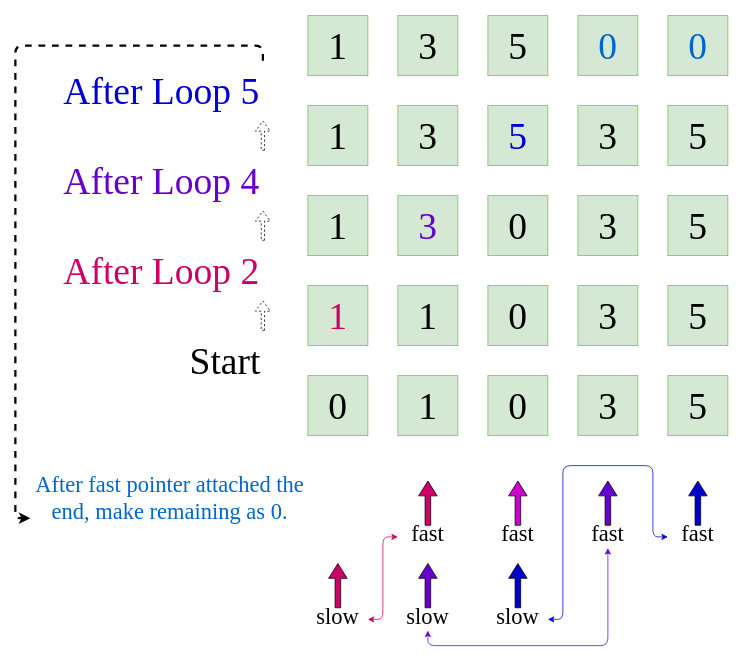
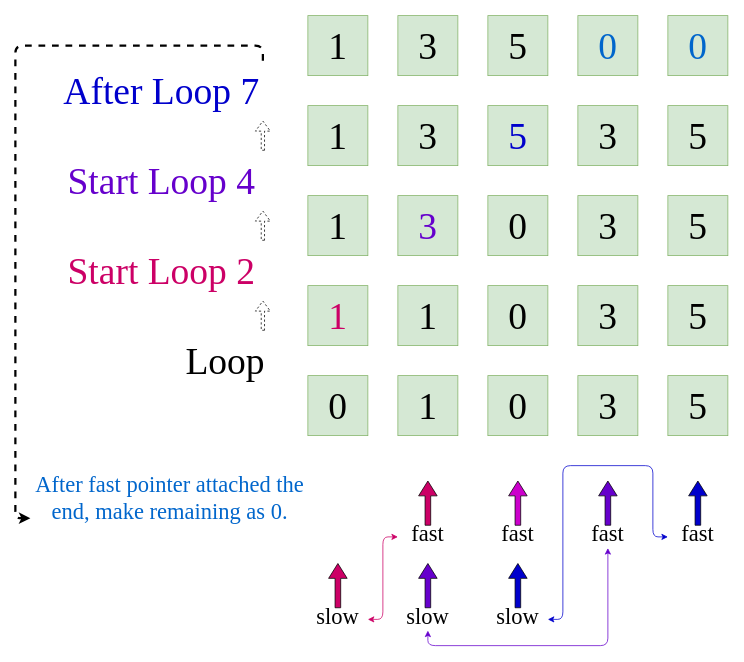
(162, 90) -> (162, 90)
(162, 180) -> (162, 180)
(162, 270) -> (162, 270)
(225, 360) -> (225, 360)
